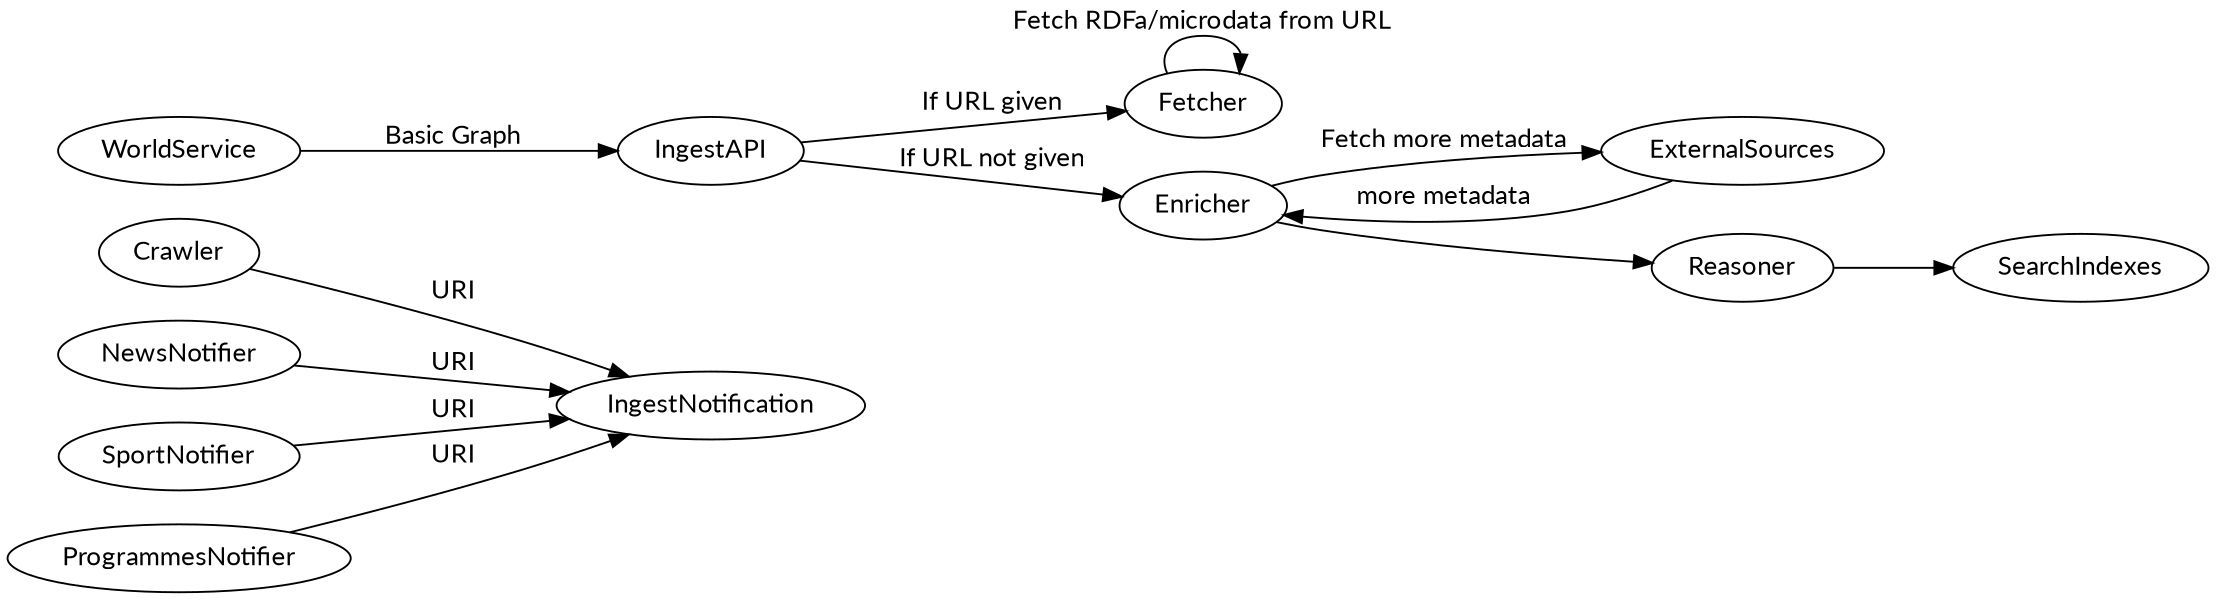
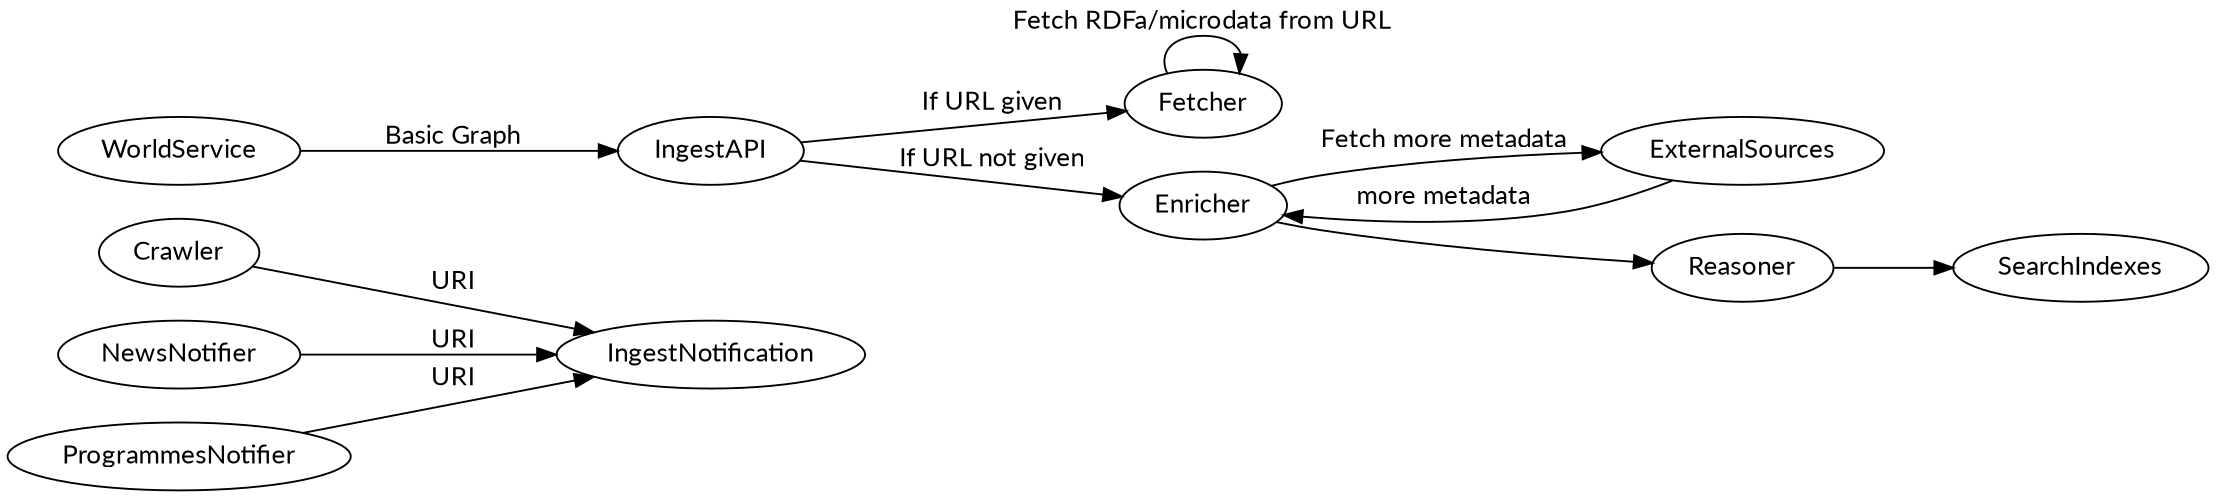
(179, 456) -> none
